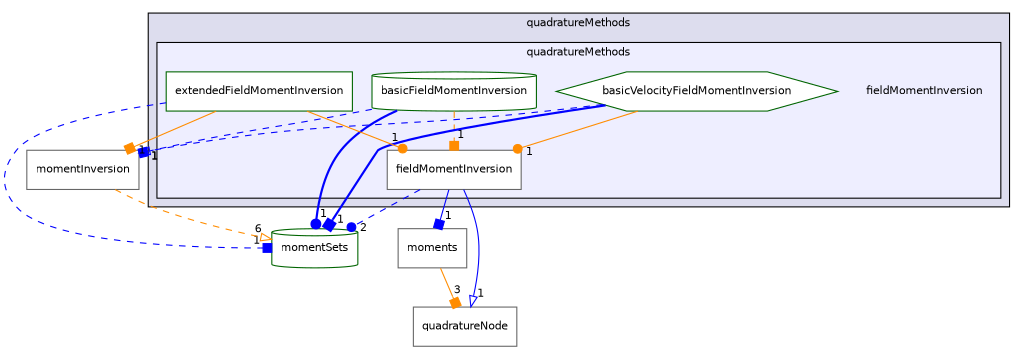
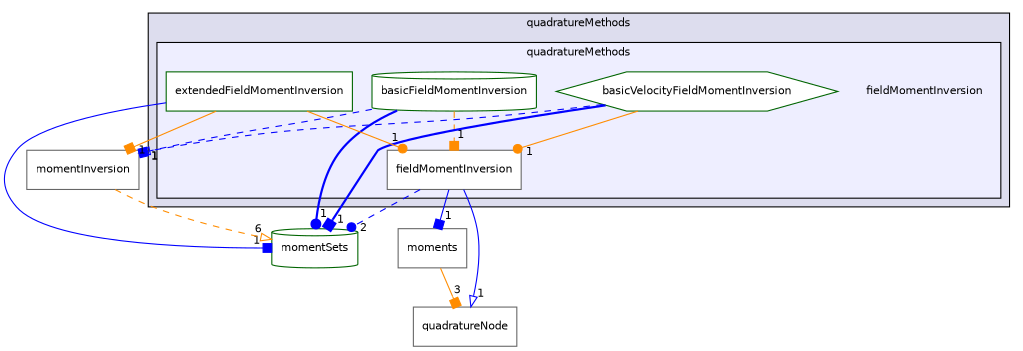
(28, 216) -> (28, 216)
